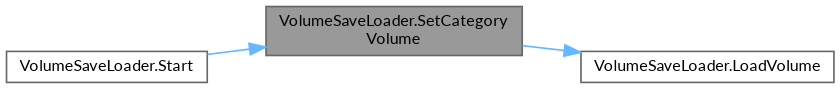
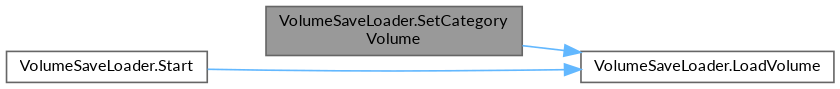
(228, 52) -> (386, 71)
